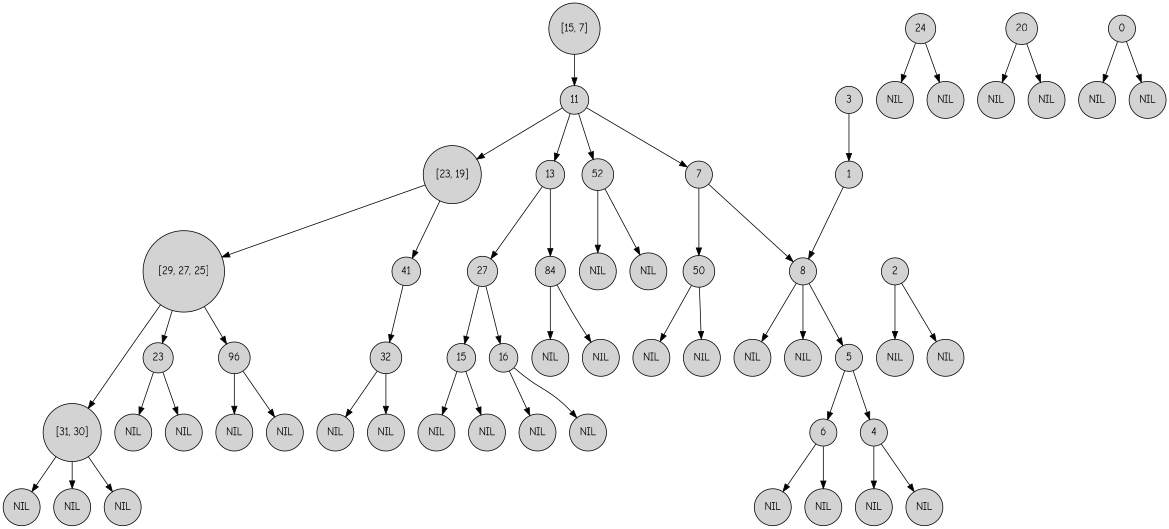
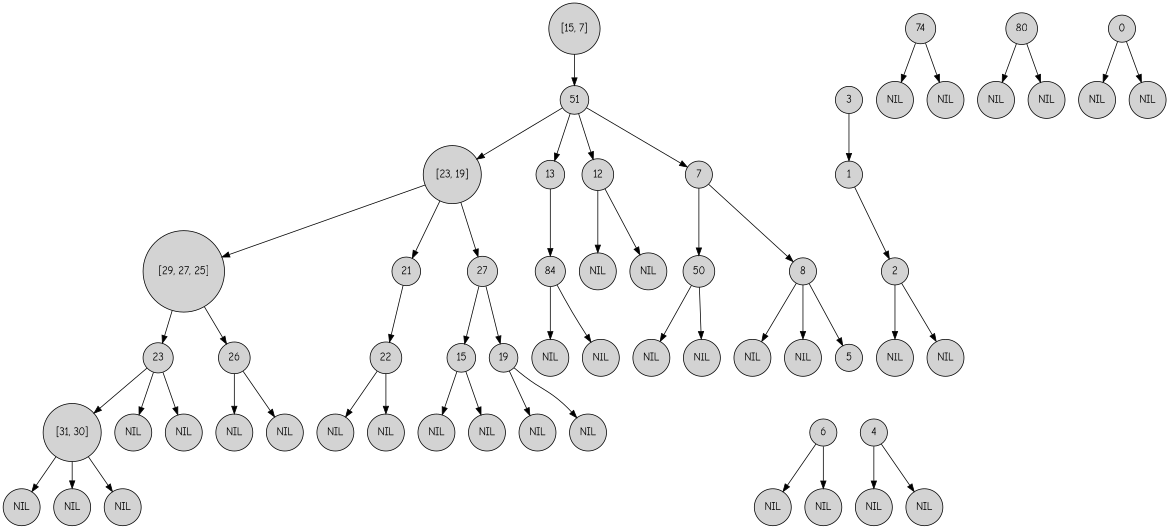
(921, 29) -> (921, 29)
(1022, 29) -> (1022, 29)
(574, 100) -> (574, 100)
(598, 175) -> (598, 175)
(519, 220) -> (468, 226)
(828, 220) -> (870, 220)
(406, 271) -> (406, 271)
(126, 353) -> (123, 388)
(234, 358) -> (234, 358)
(386, 358) -> (386, 358)
(504, 358) -> (504, 358)
(837, 392) -> none
(860, 392) -> none
